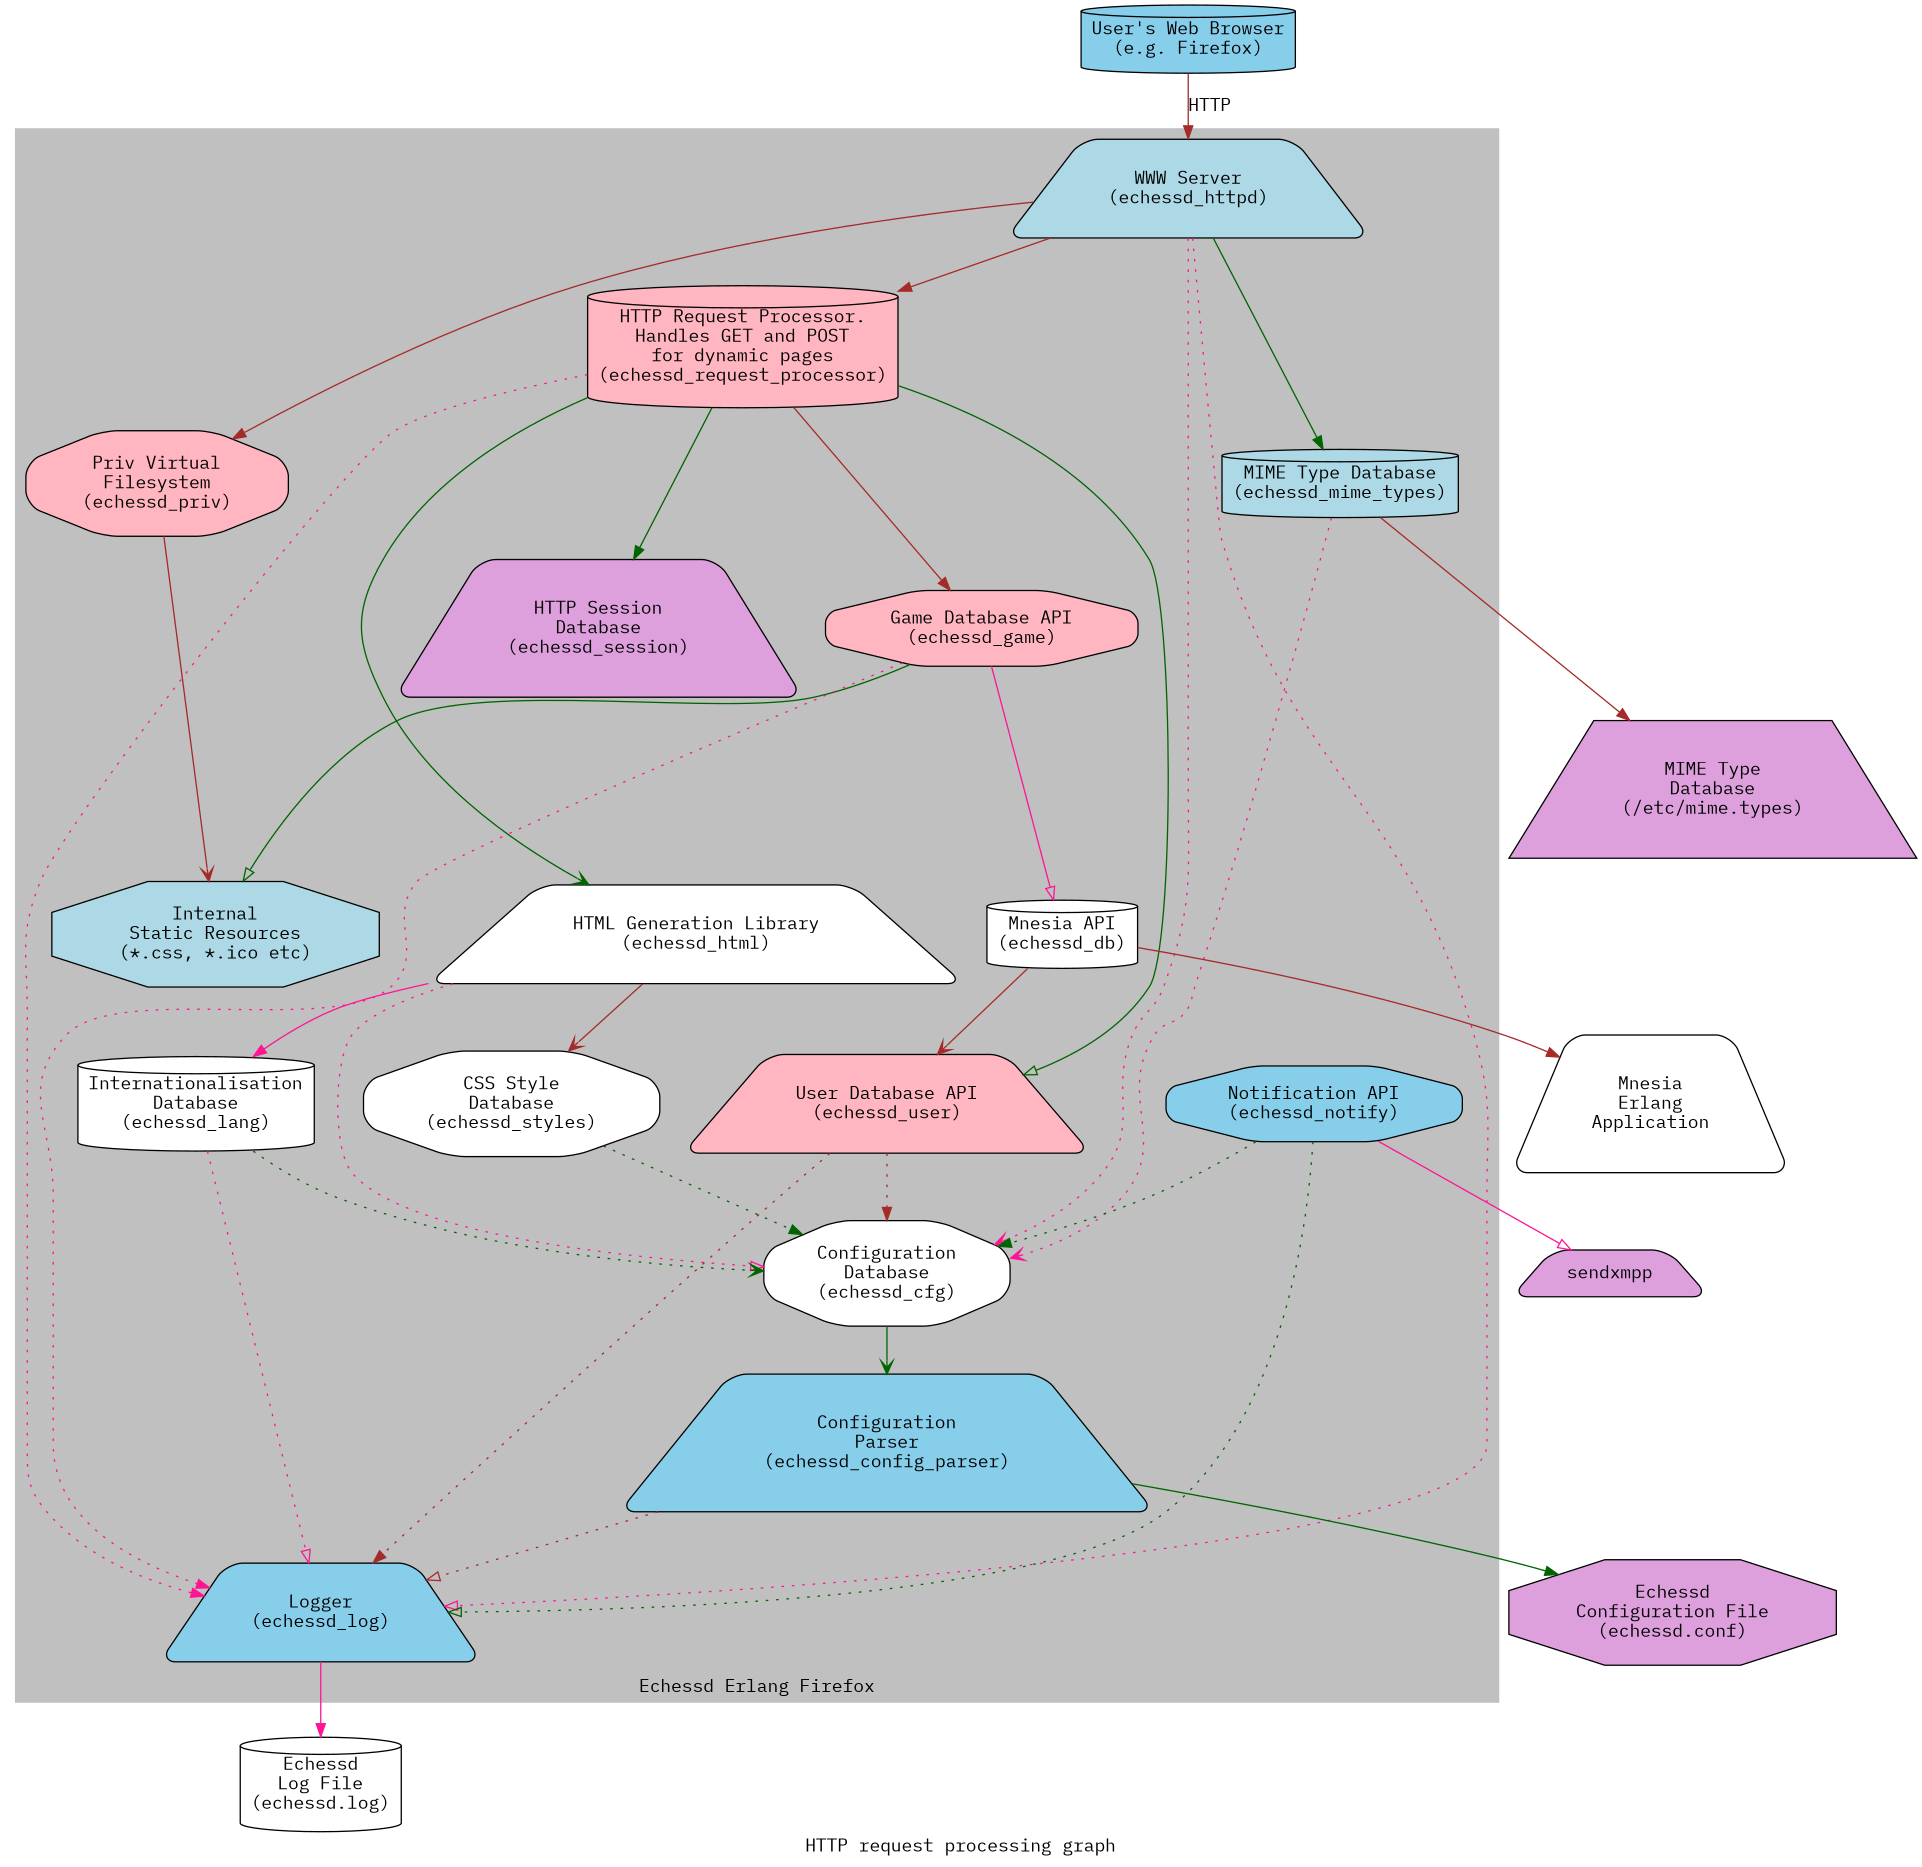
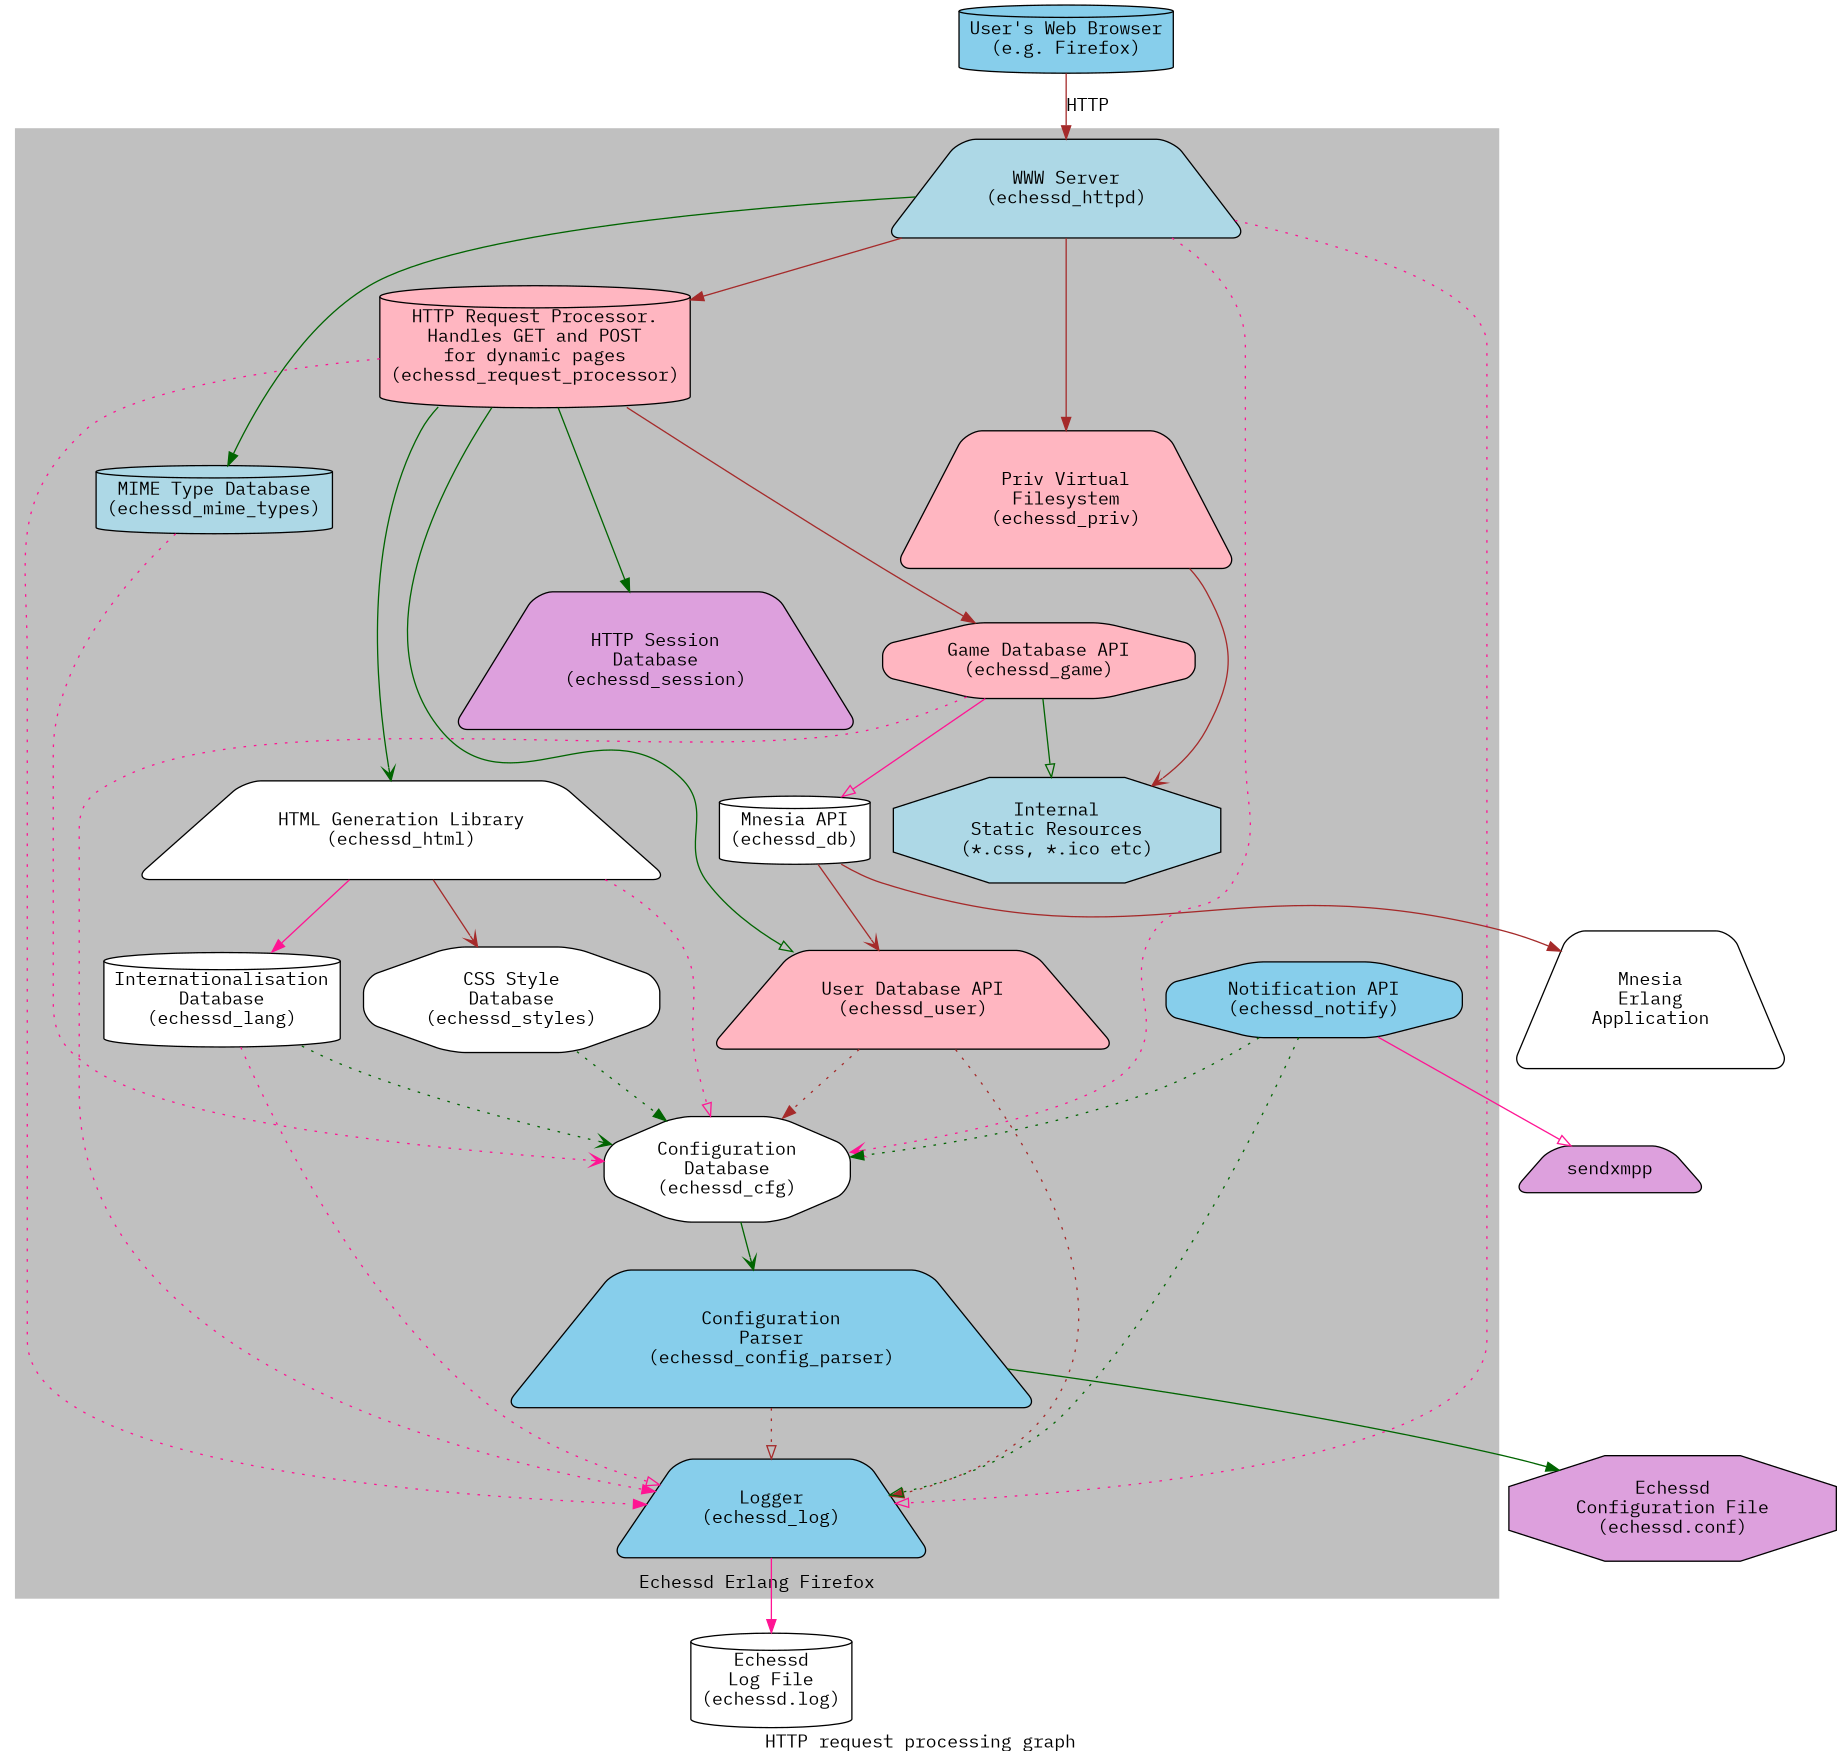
(157, 483) -> (1066, 500)
(1713, 789) -> none
